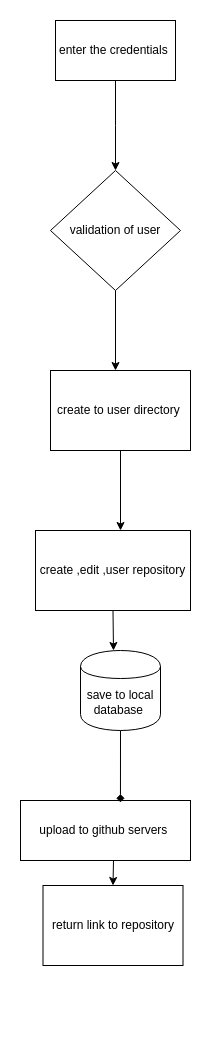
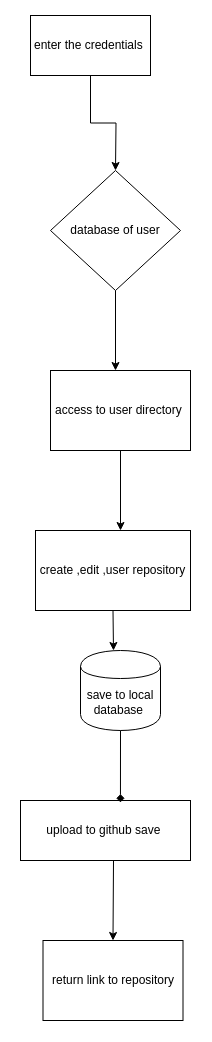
(116, 51) -> (91, 46)
(116, 231) -> (116, 231)
(121, 411) -> (121, 411)
(106, 831) -> (106, 831)
(113, 926) -> (113, 981)
